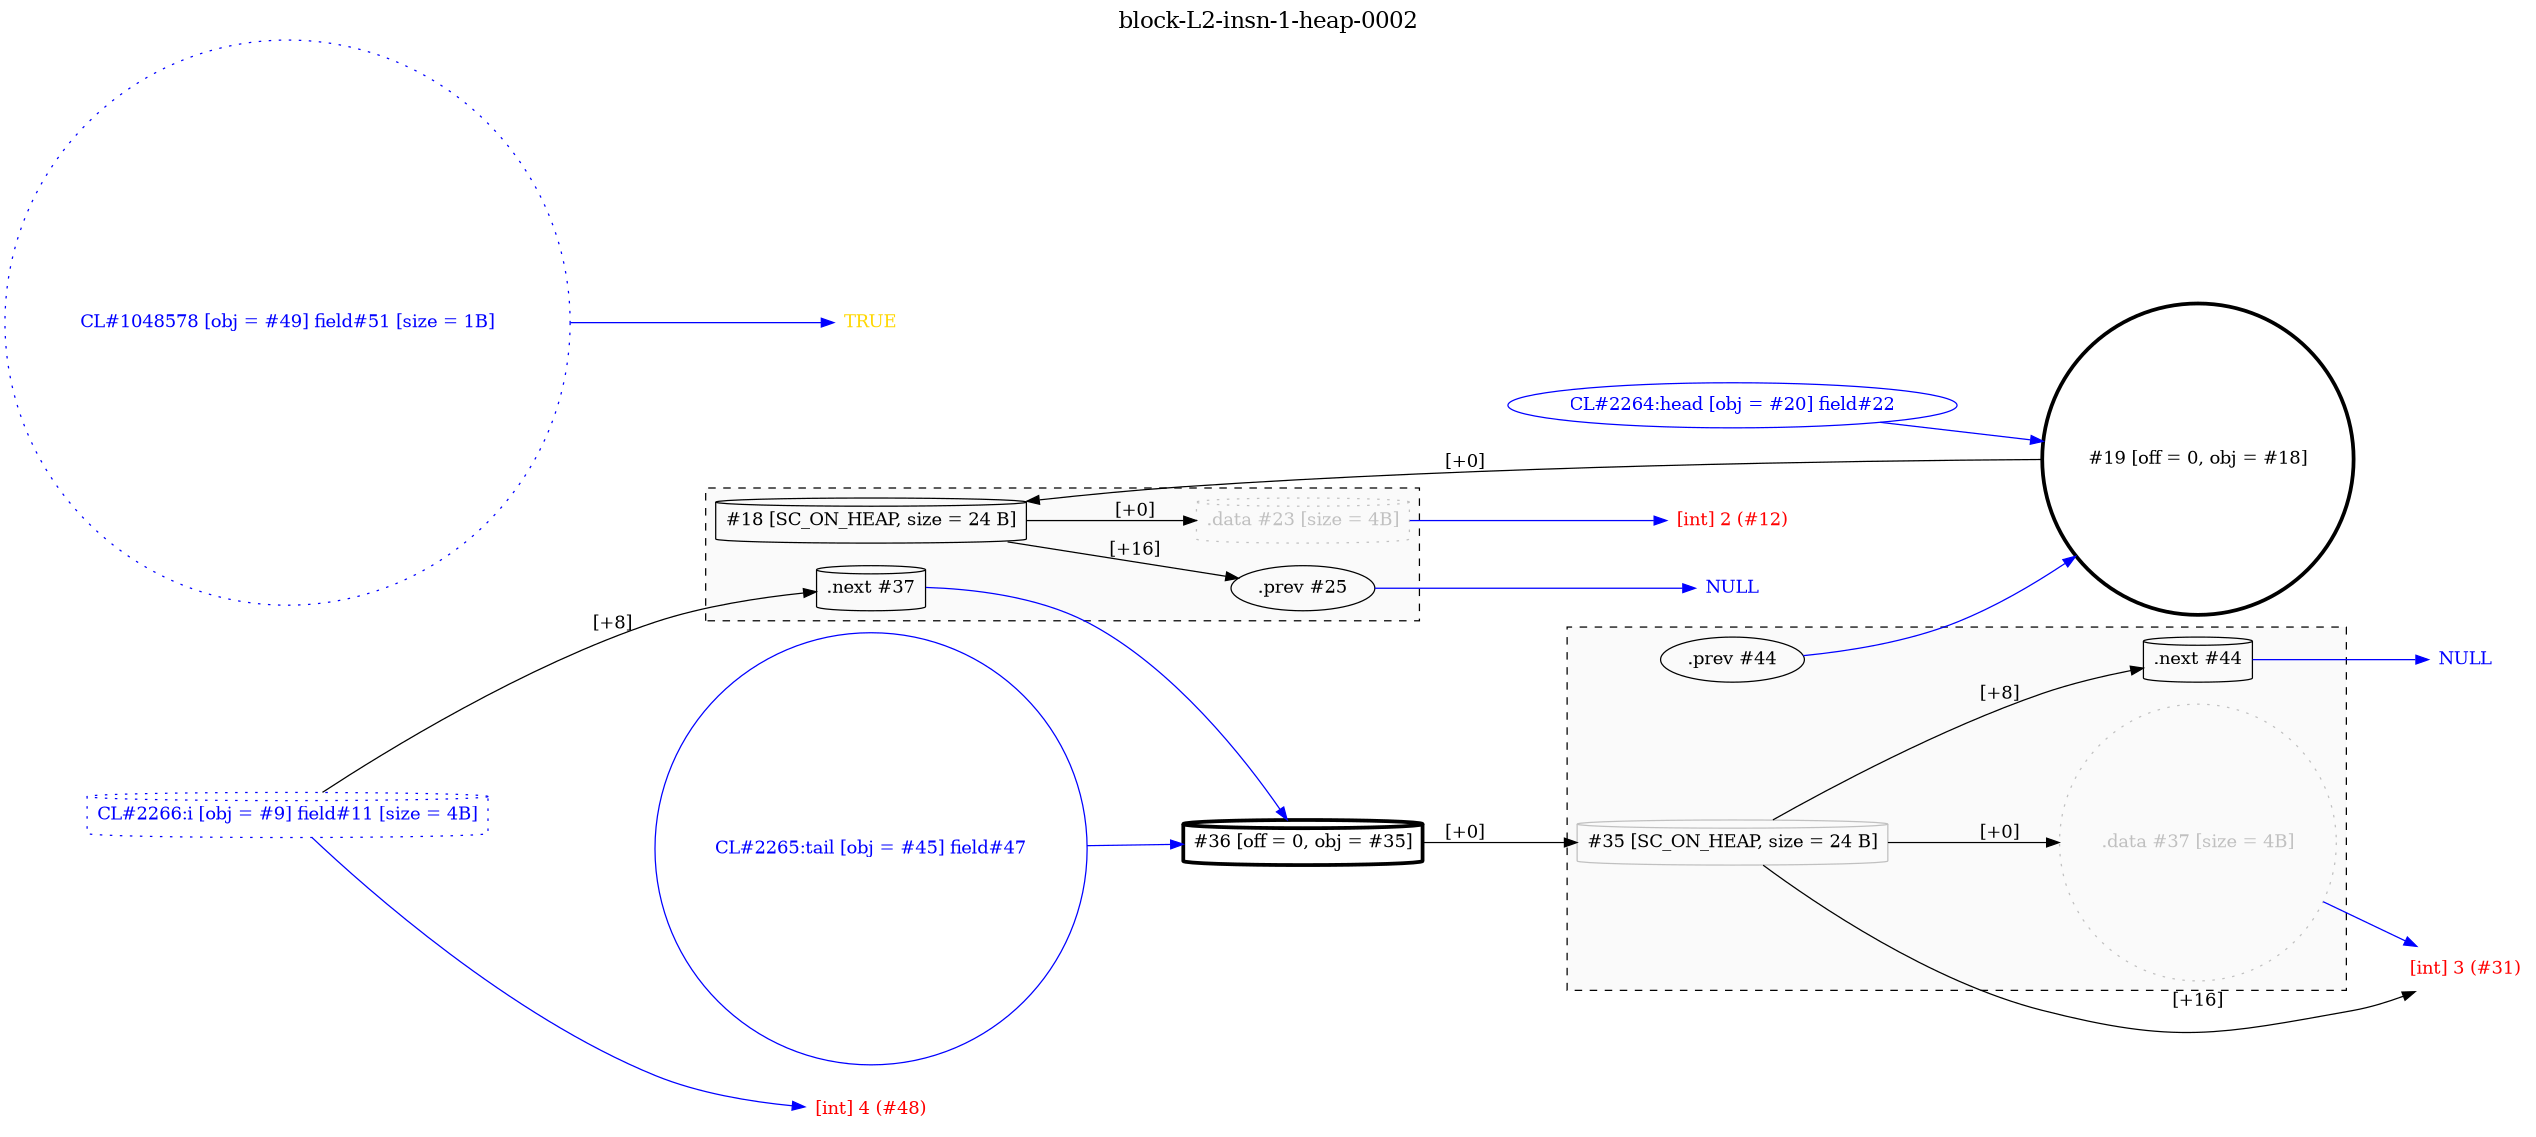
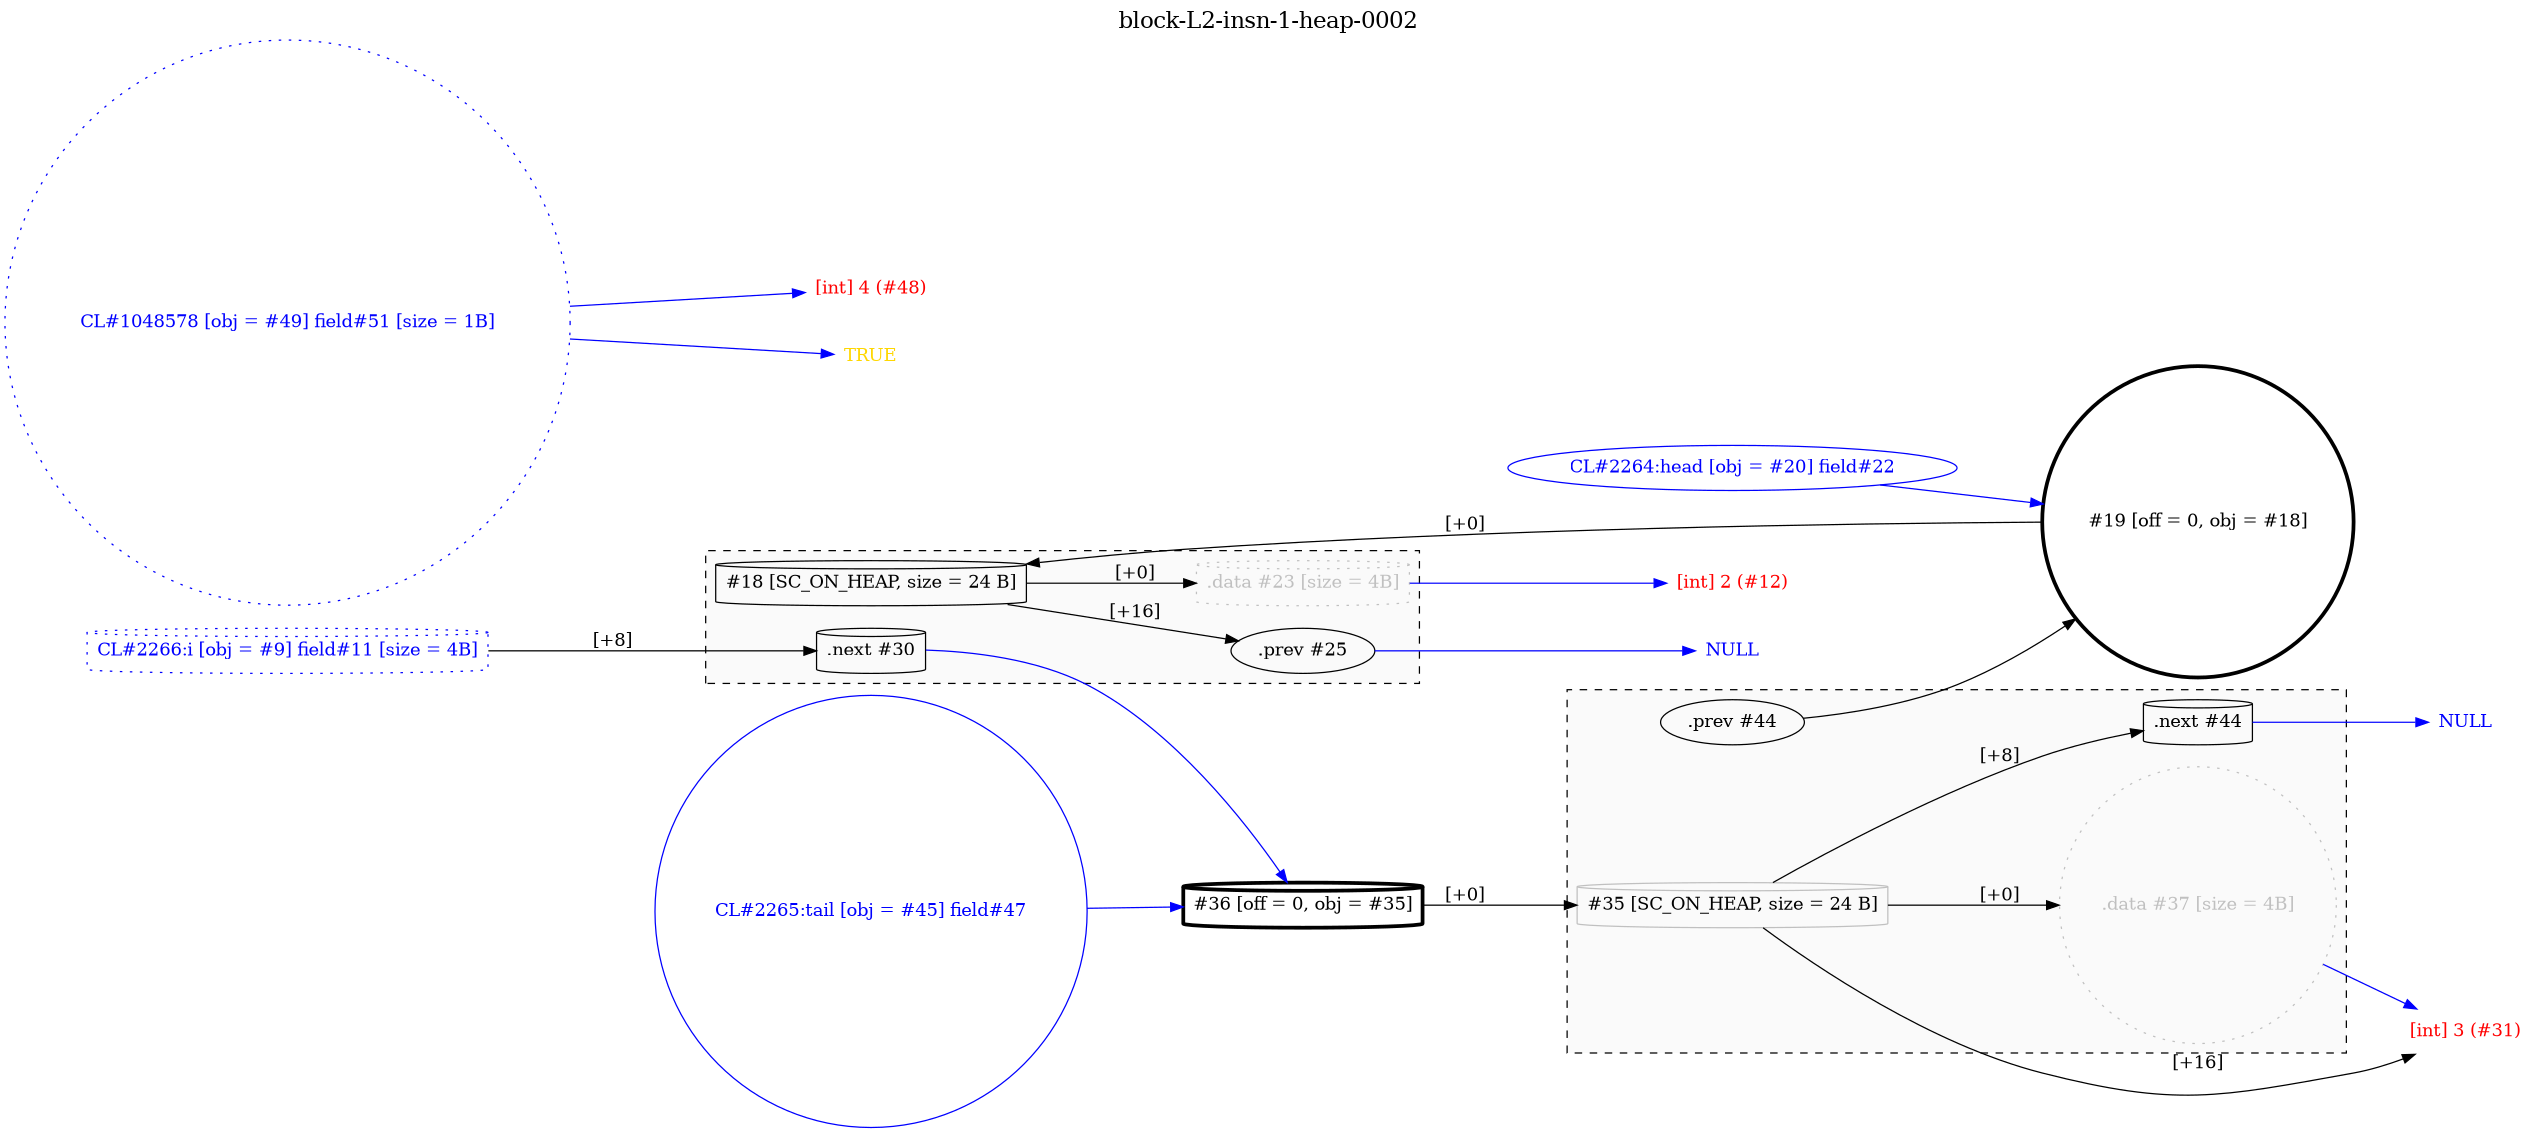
(871, 588) -> (871, 651)
(1914, 636) -> (1914, 699)
(532, 1010) -> (681, 300)
